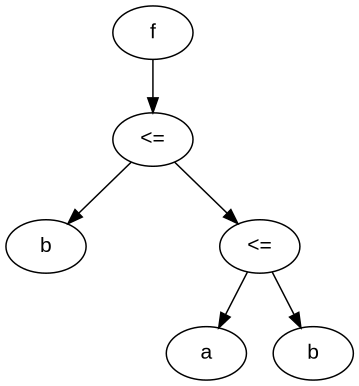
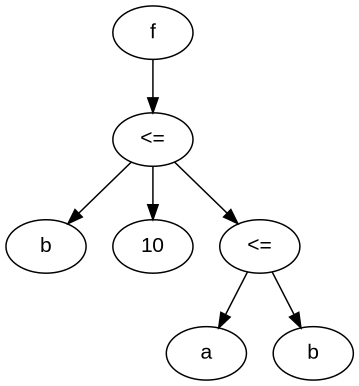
none -> (153, 246)
